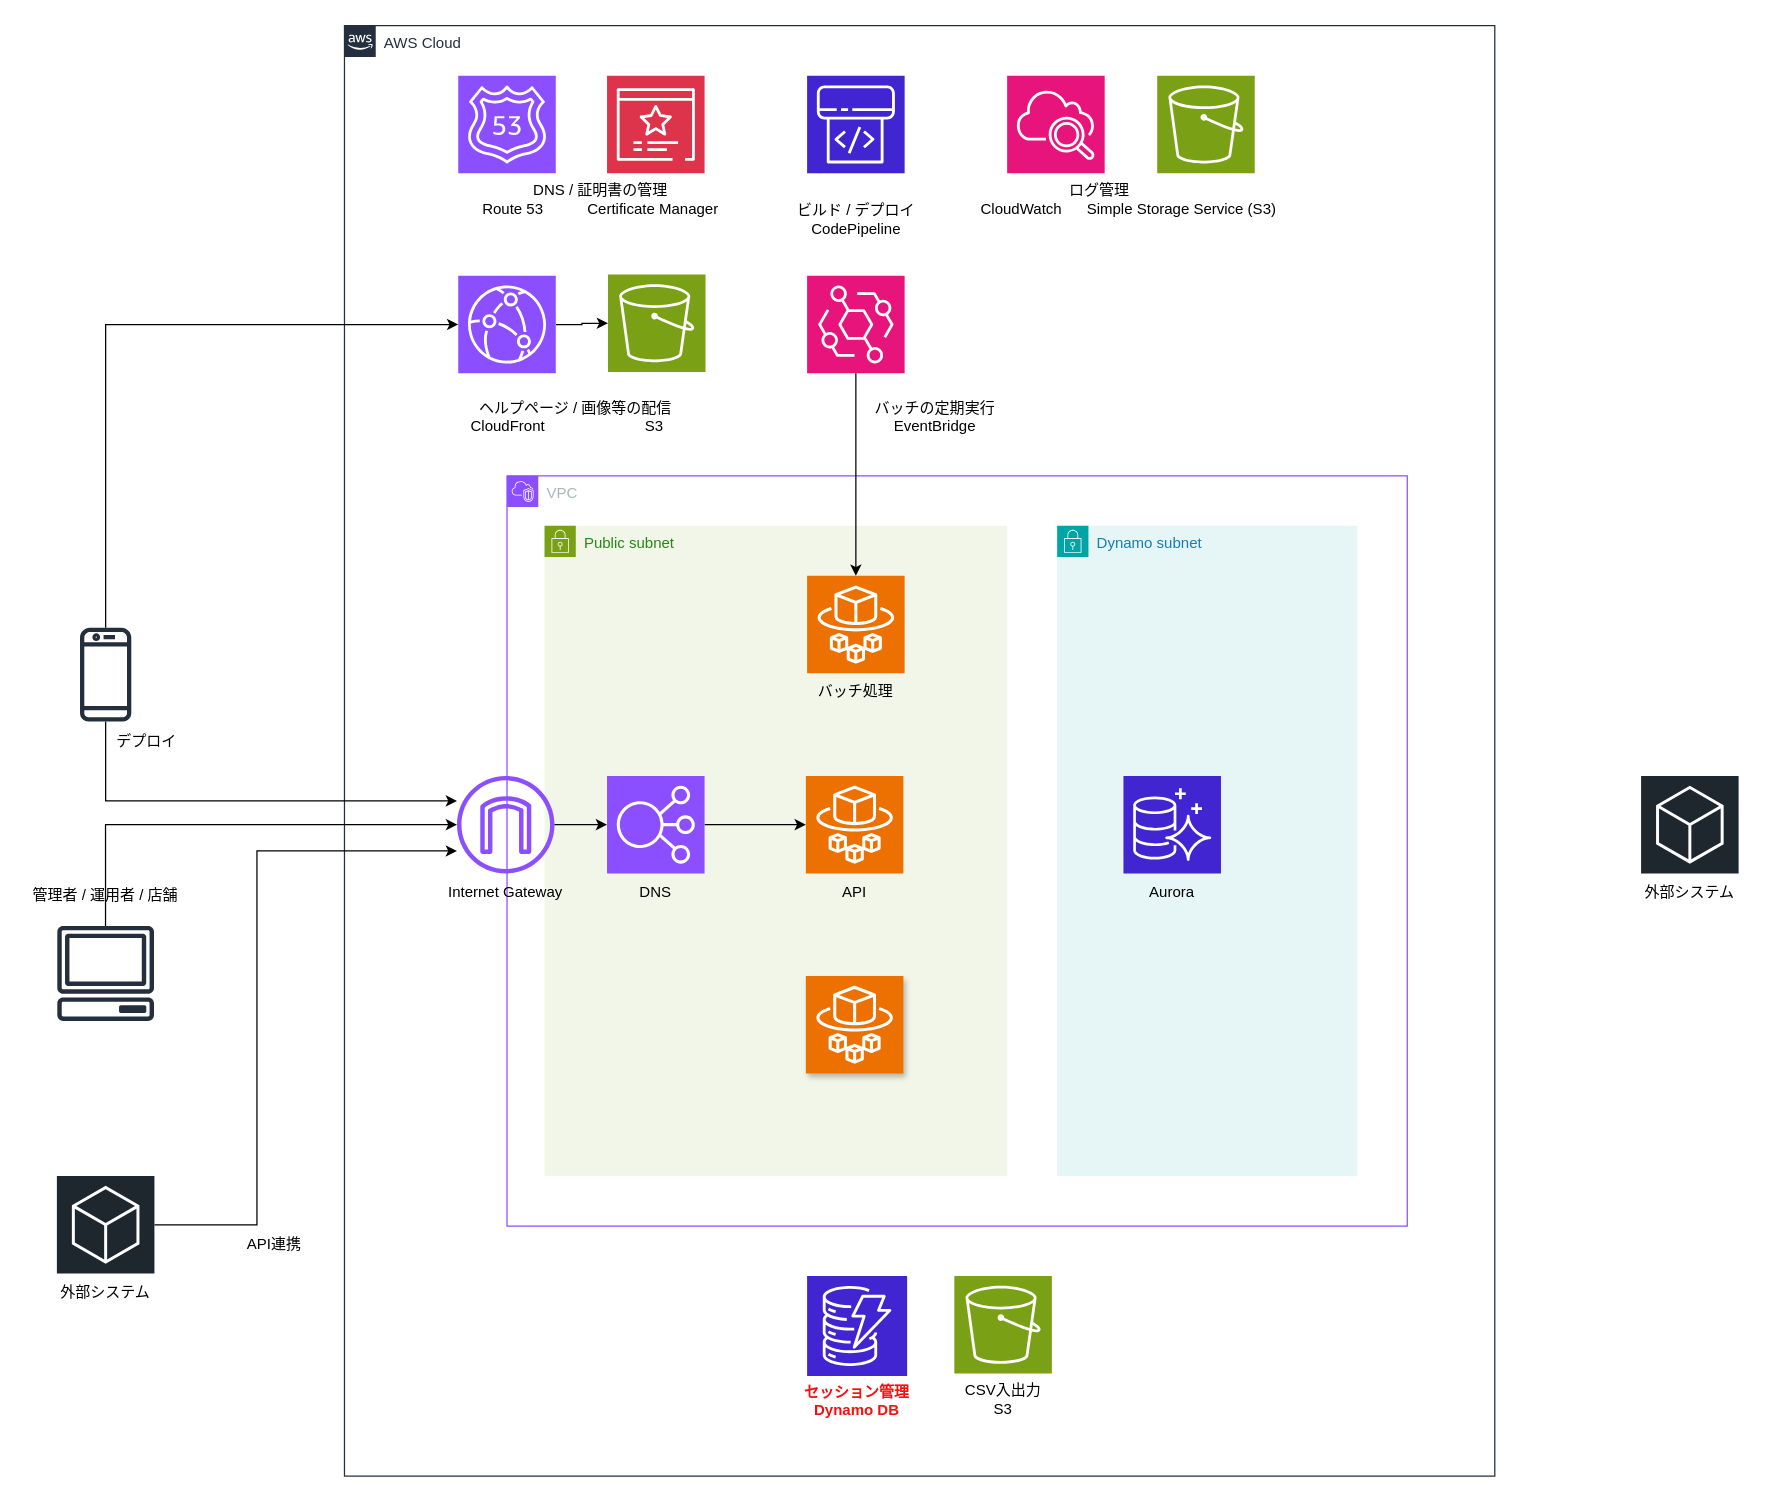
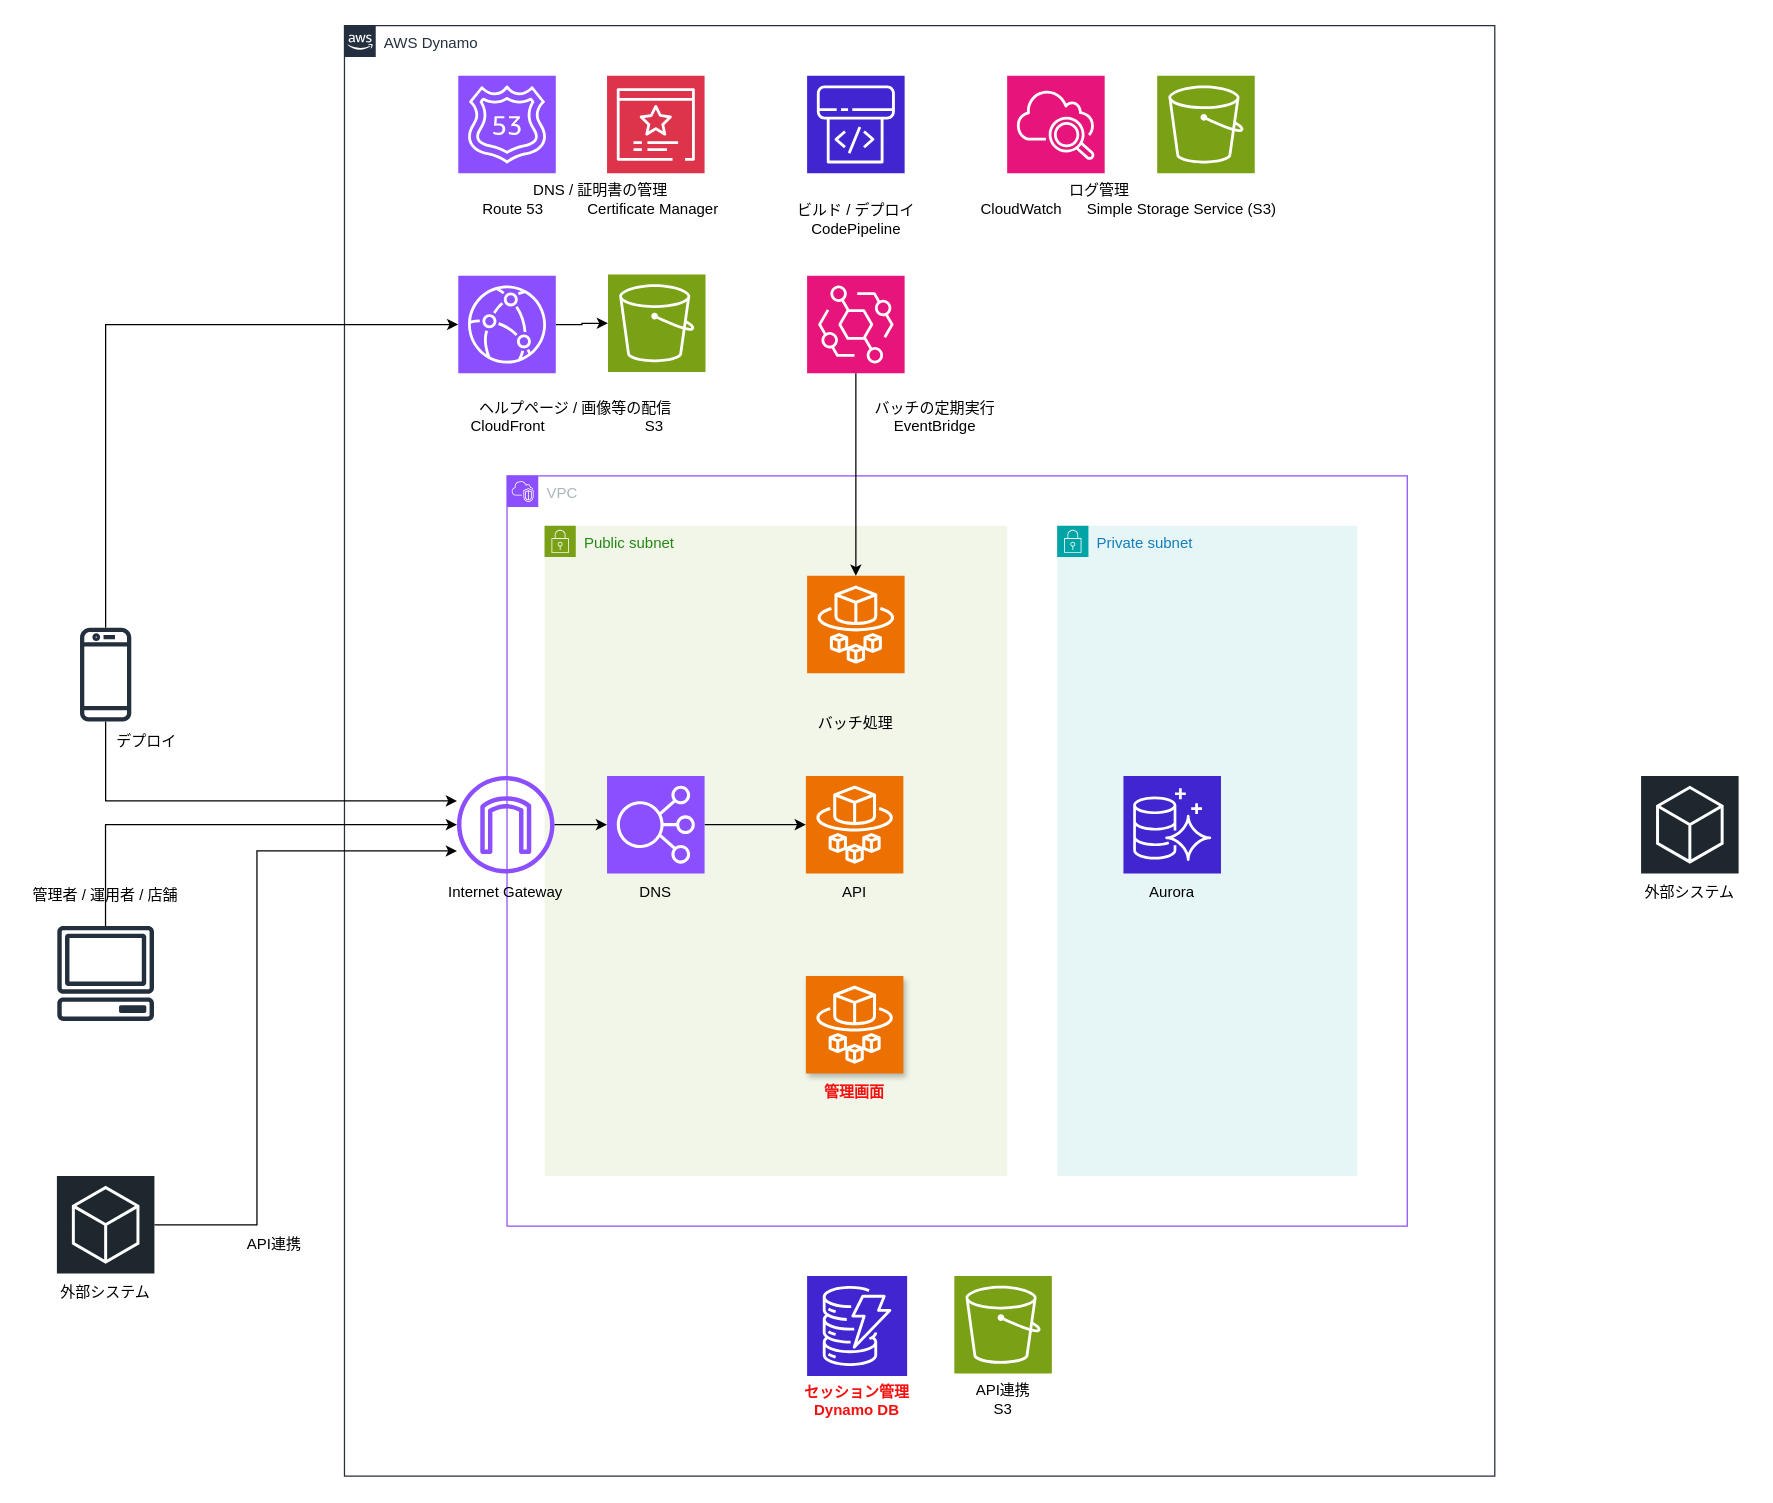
(418, 43) -> (424, 43)
(1150, 543) -> (1152, 543)
(856, 692) -> (856, 723)
none -> (854, 1092)
(1003, 1399) -> (1003, 1399)
